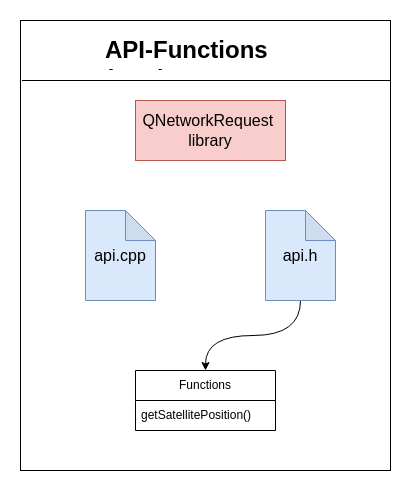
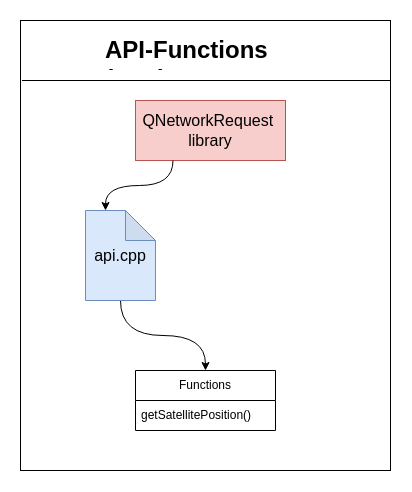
none -> (142, 185)
(301, 256) -> none
none -> (156, 335)
(259, 335) -> none
